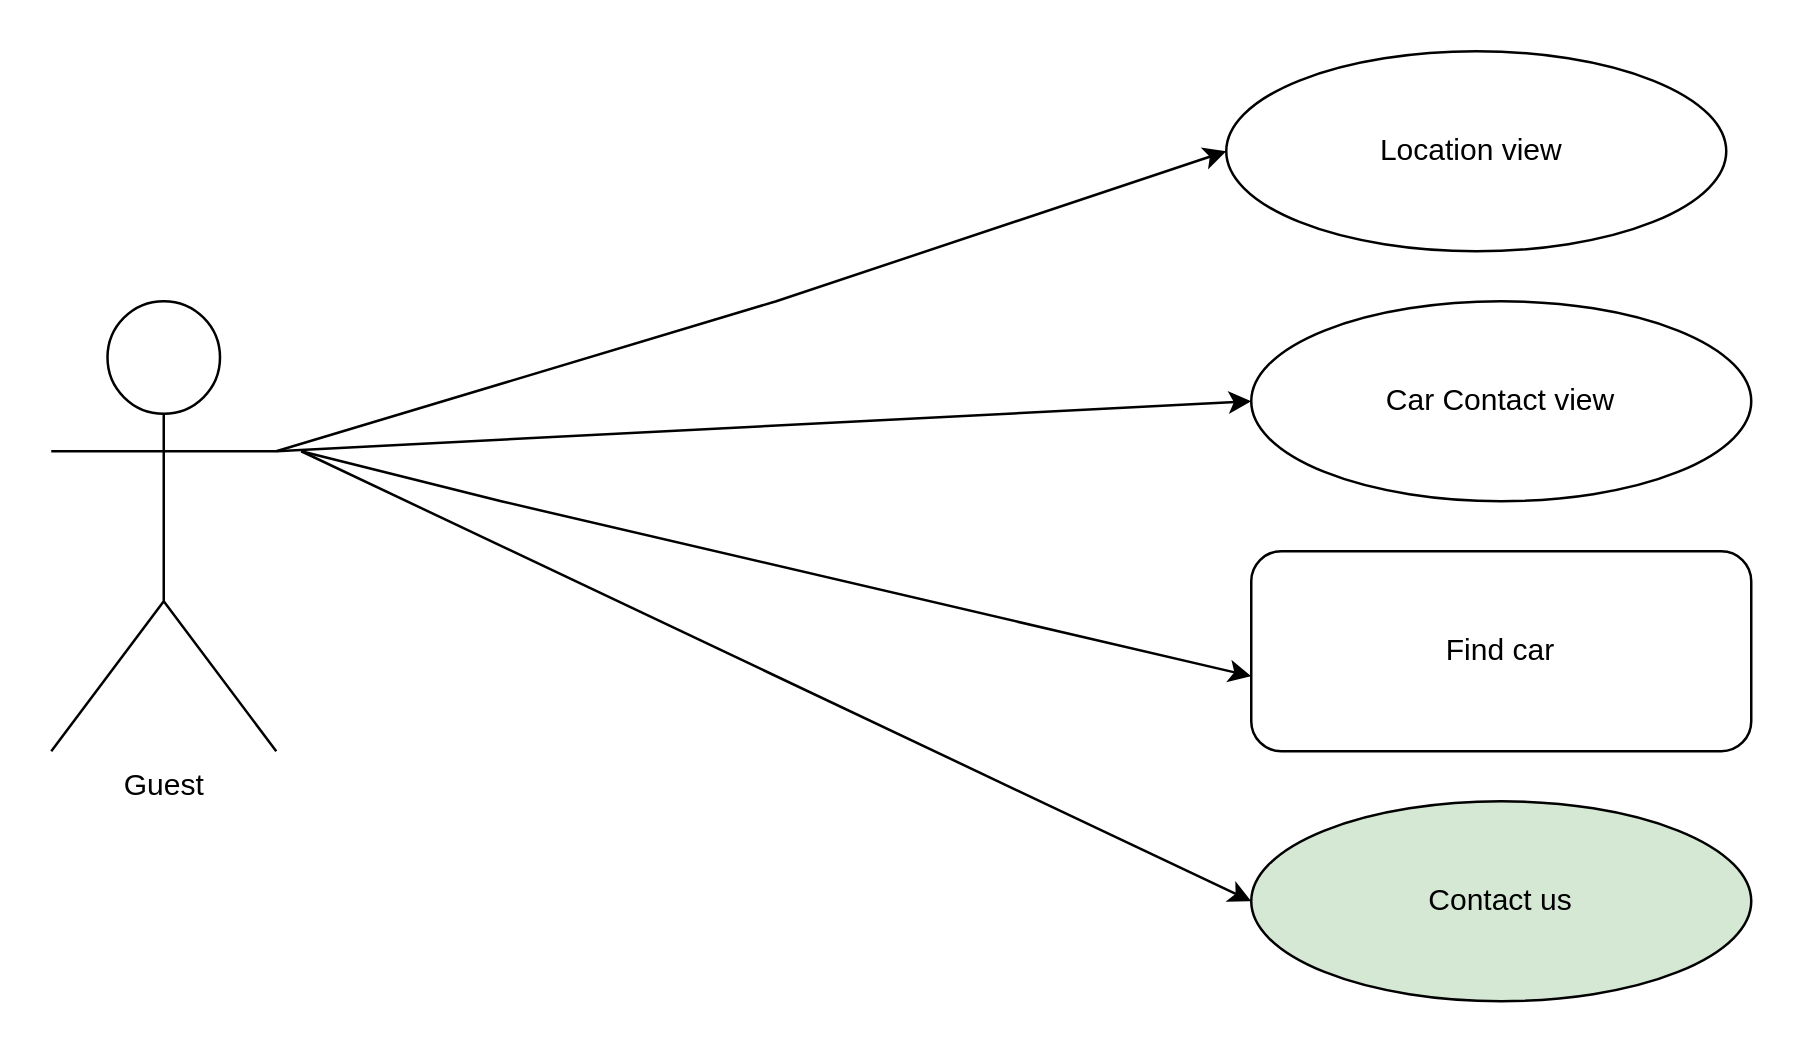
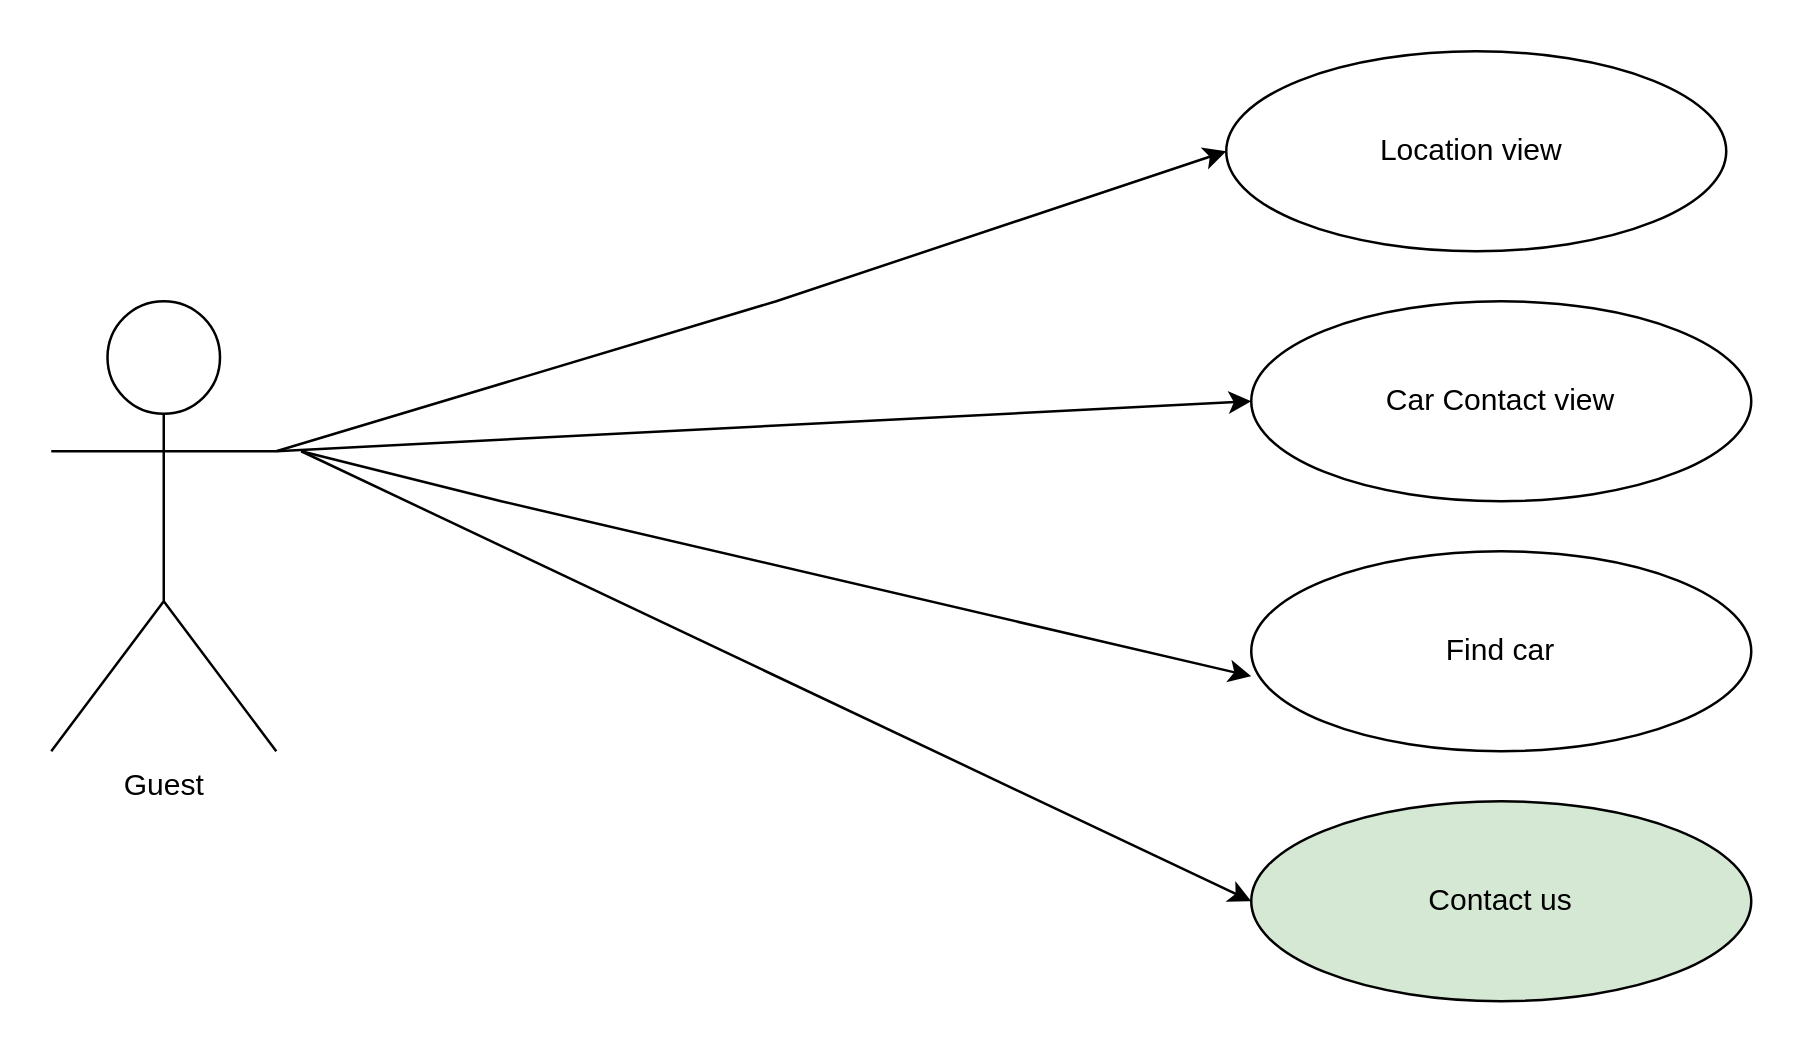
(1501, 651) -> (1501, 651)
